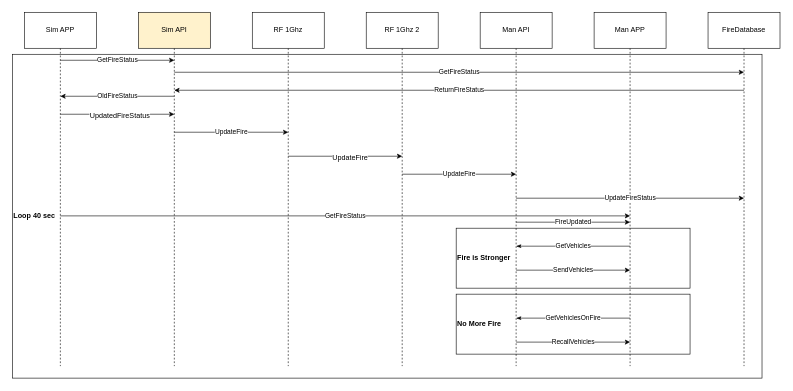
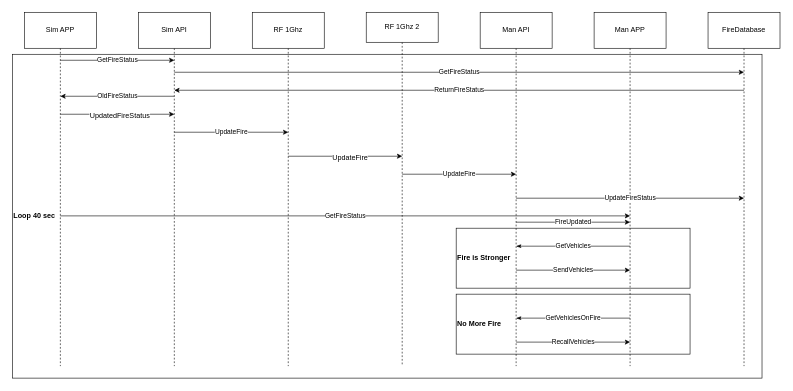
(174, 30) -> (174, 30)
(402, 30) -> (402, 27)
